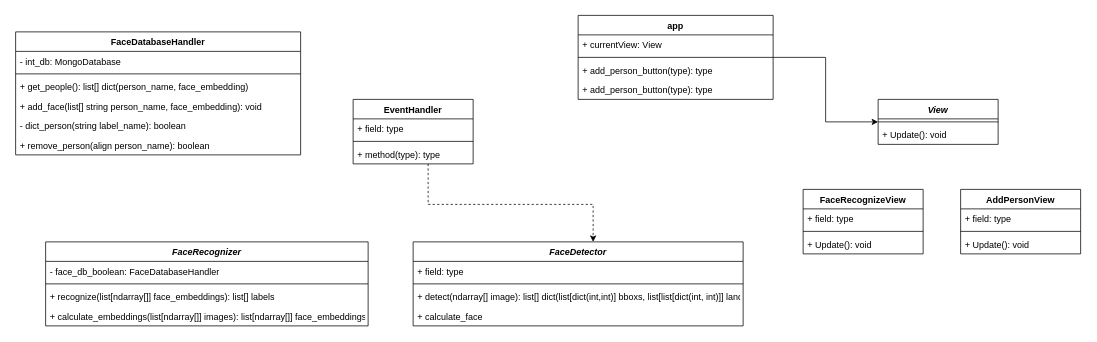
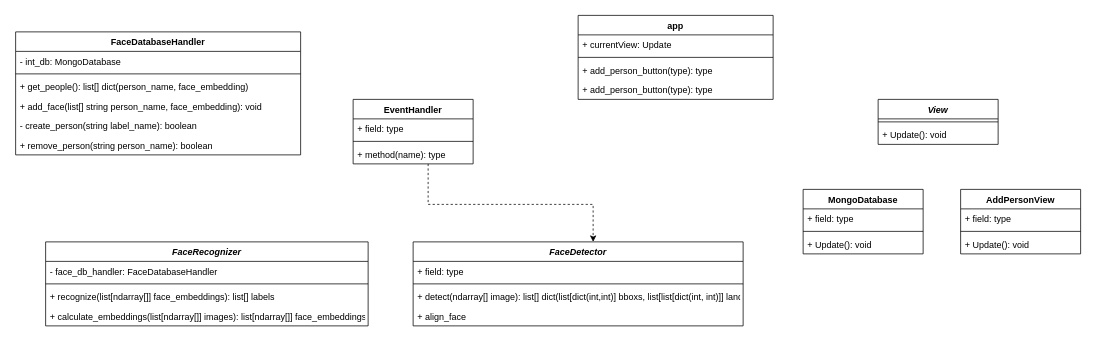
(624, 45) -> (630, 45)
(825, 65) -> none
(112, 126) -> (119, 126)
(120, 146) -> (123, 146)
(404, 155) -> (404, 155)
(863, 200) -> (863, 200)
(139, 272) -> (139, 272)
(454, 317) -> (444, 317)
